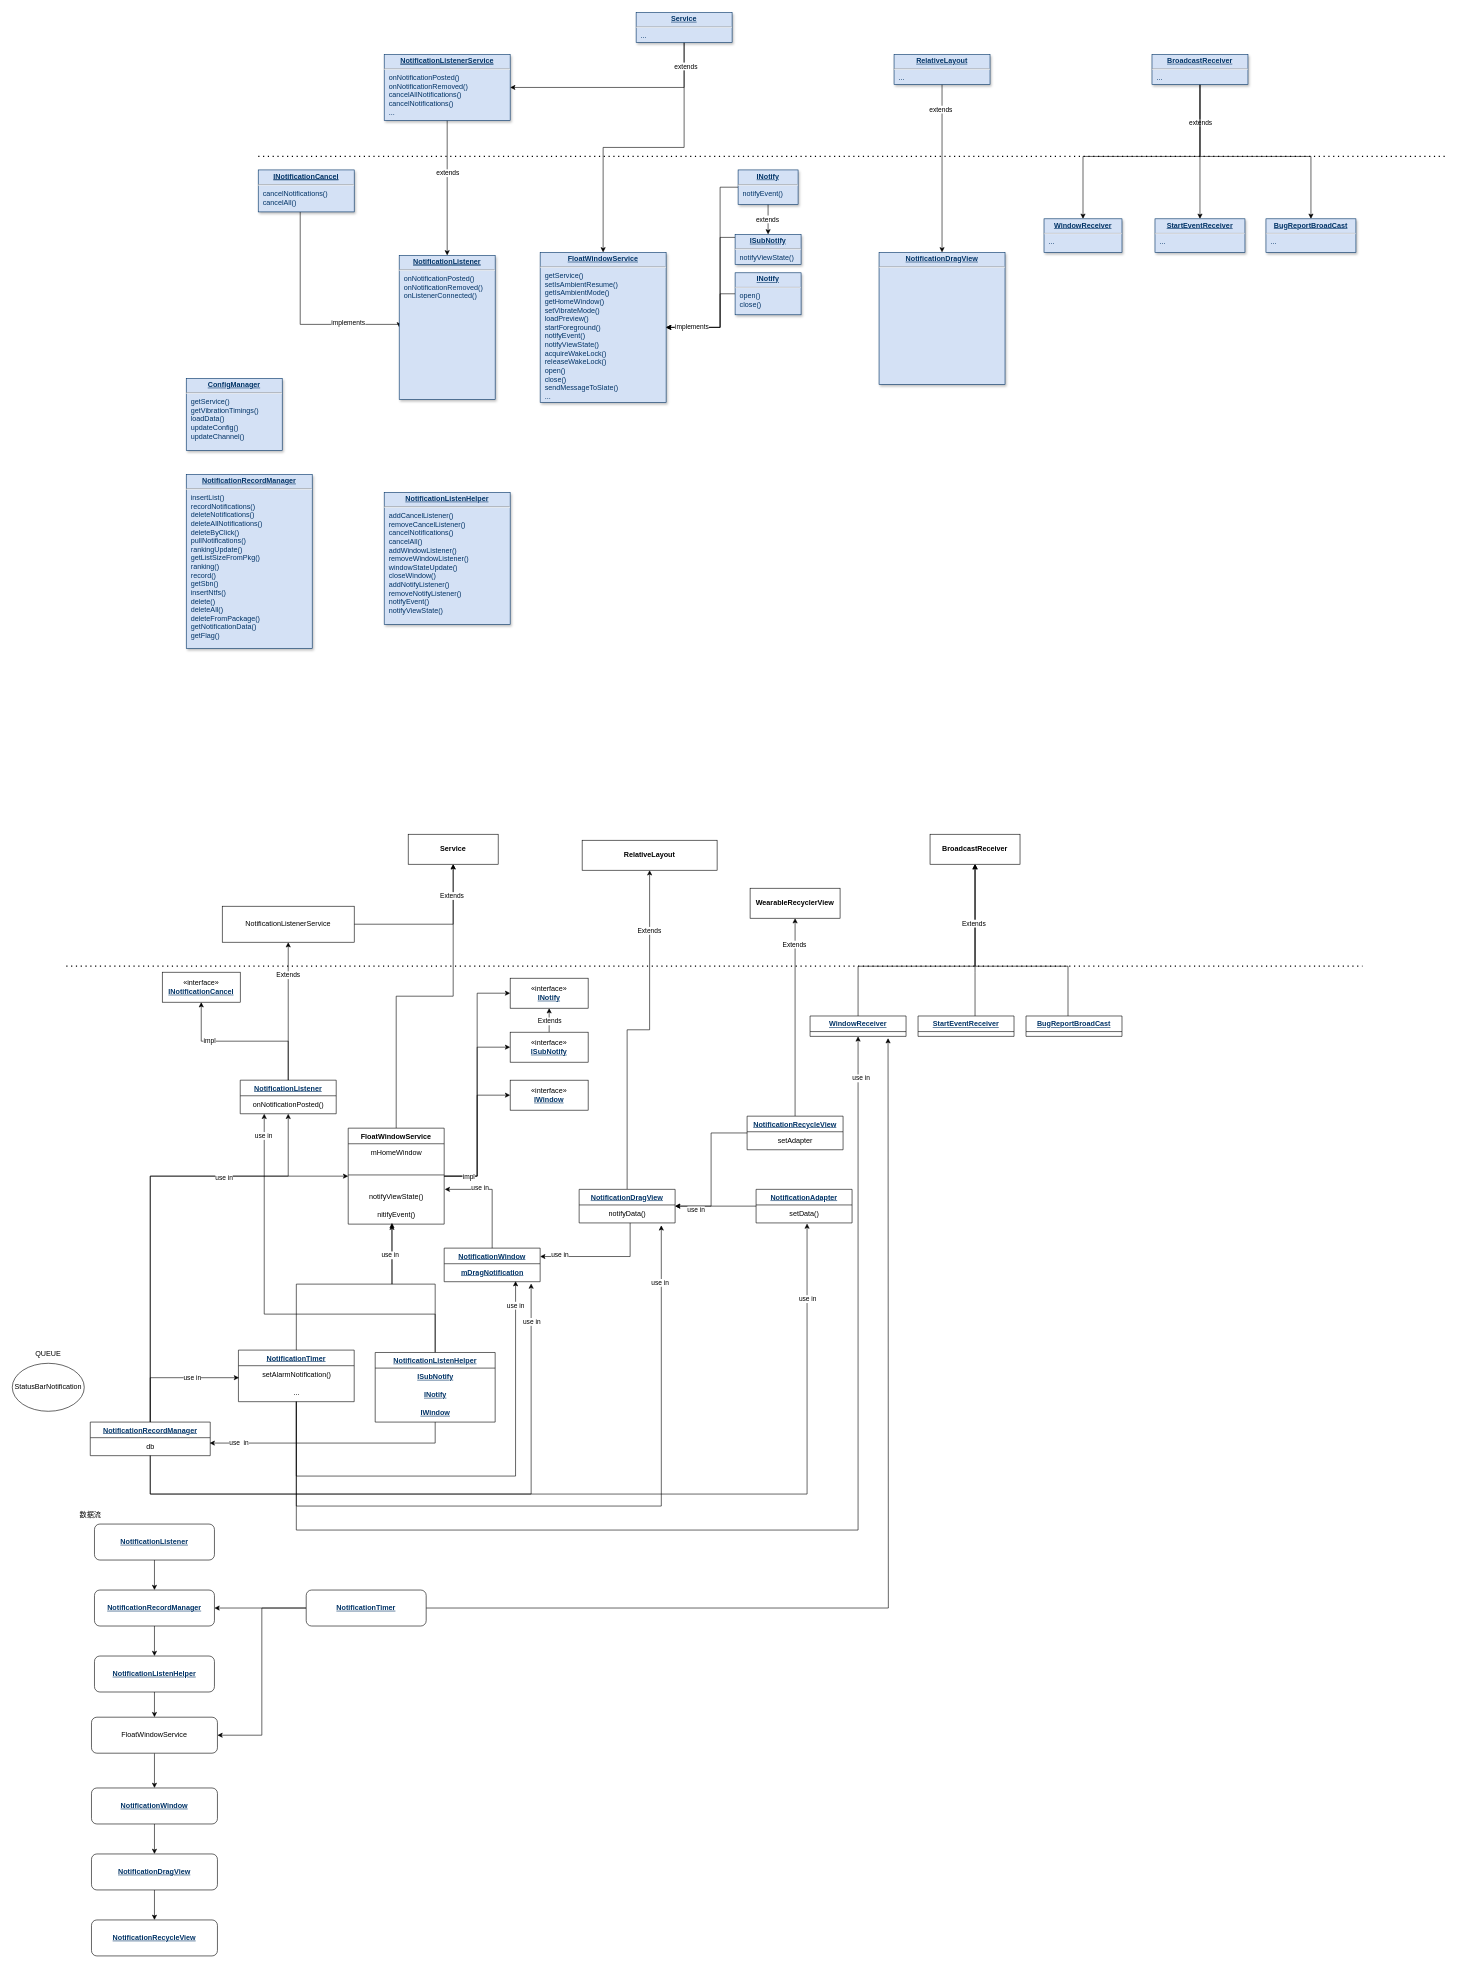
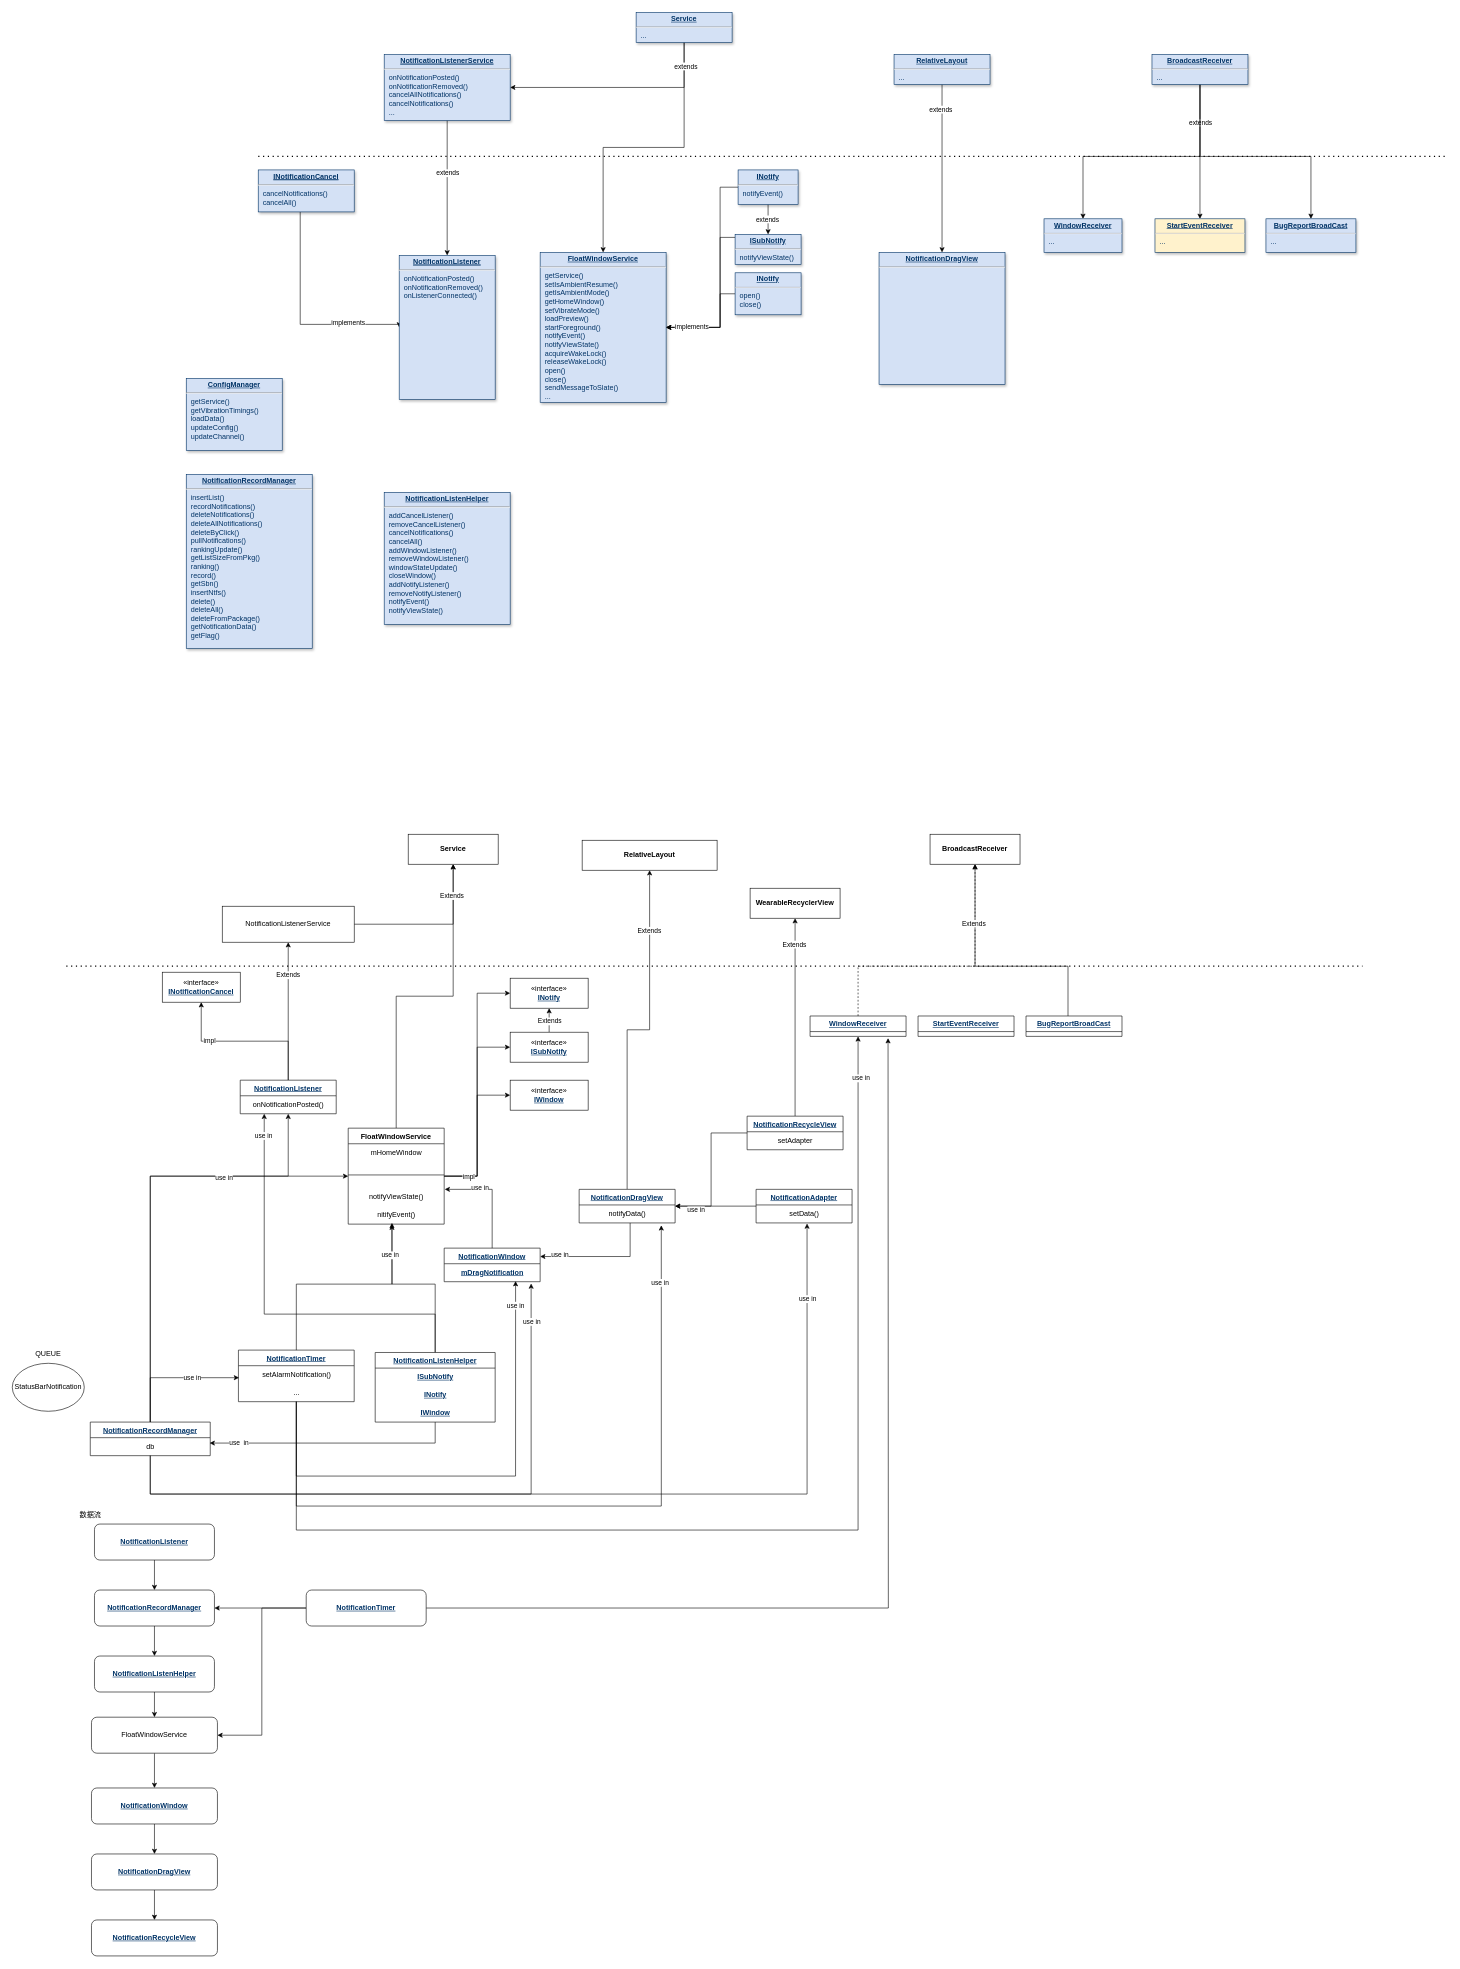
(1200, 236) -> (1200, 236)
(858, 992) -> (858, 992)
(975, 993) -> none
